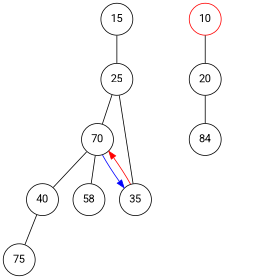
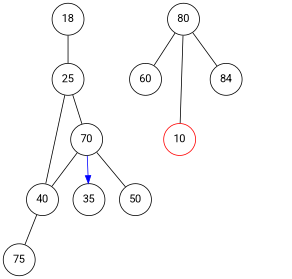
(117, 19) -> (68, 19)
none -> (146, 79)
(205, 79) -> (184, 19)
(126, 140) -> (55, 139)
(122, 171) -> none
(89, 200) -> (135, 200)
